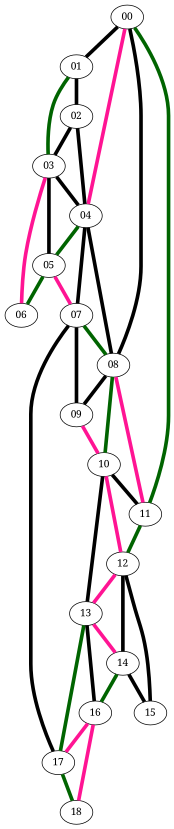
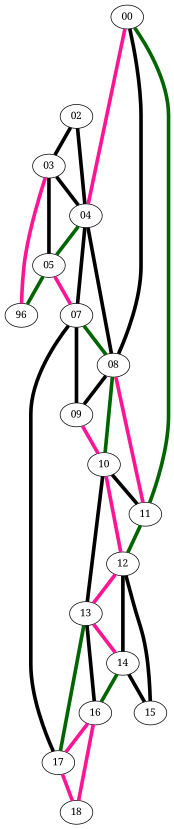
(76, 67) -> none
(21, 315) -> (21, 315)
(67, 787) -> (67, 787)
